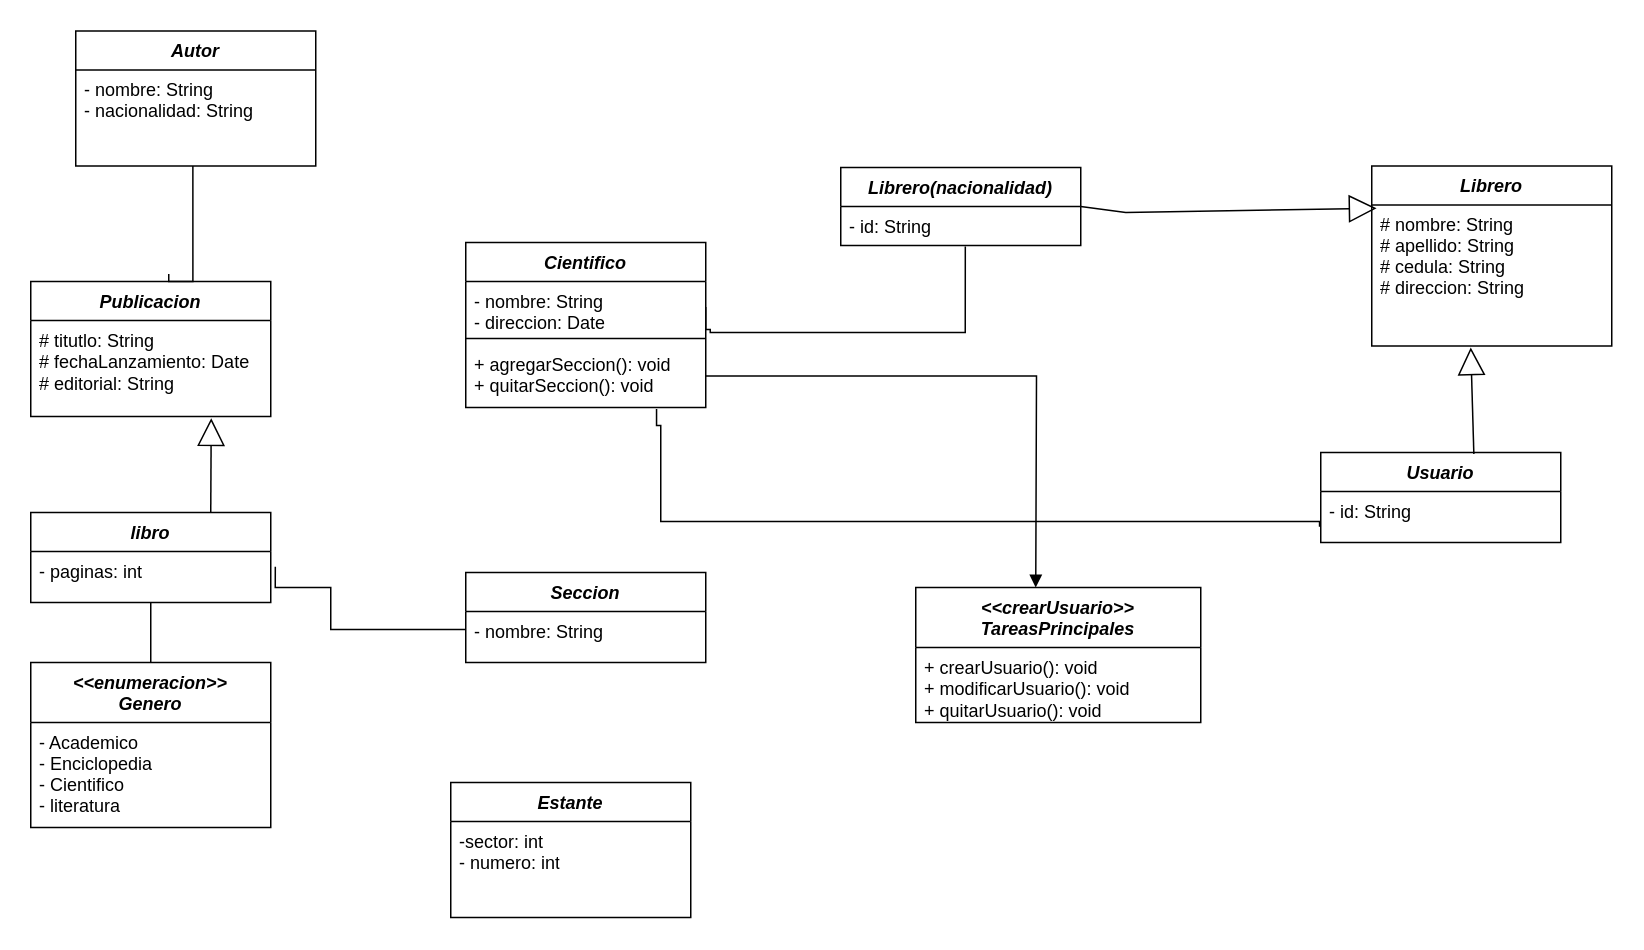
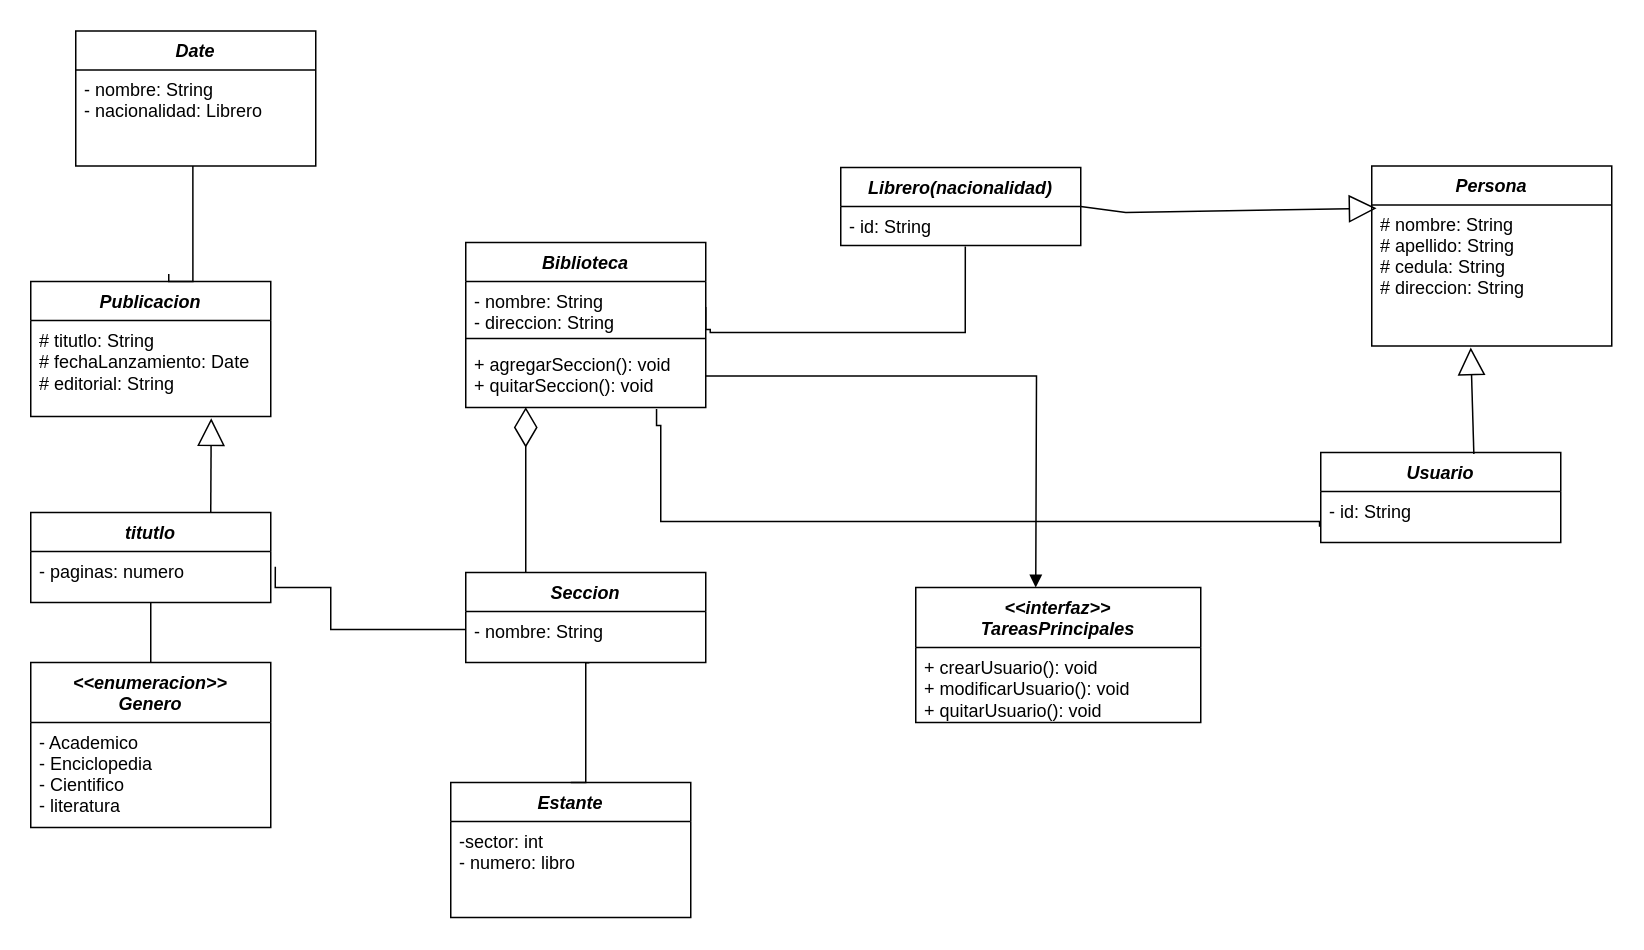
(196, 52) -> (196, 52)
(179, 102) -> (184, 102)
(1491, 186) -> (1491, 186)
(586, 264) -> (586, 264)
(549, 313) -> (556, 313)
none -> (526, 509)
(151, 534) -> (151, 534)
(99, 573) -> (116, 573)
(1058, 619) -> (1058, 619)
none -> (586, 725)
(516, 853) -> (524, 853)
